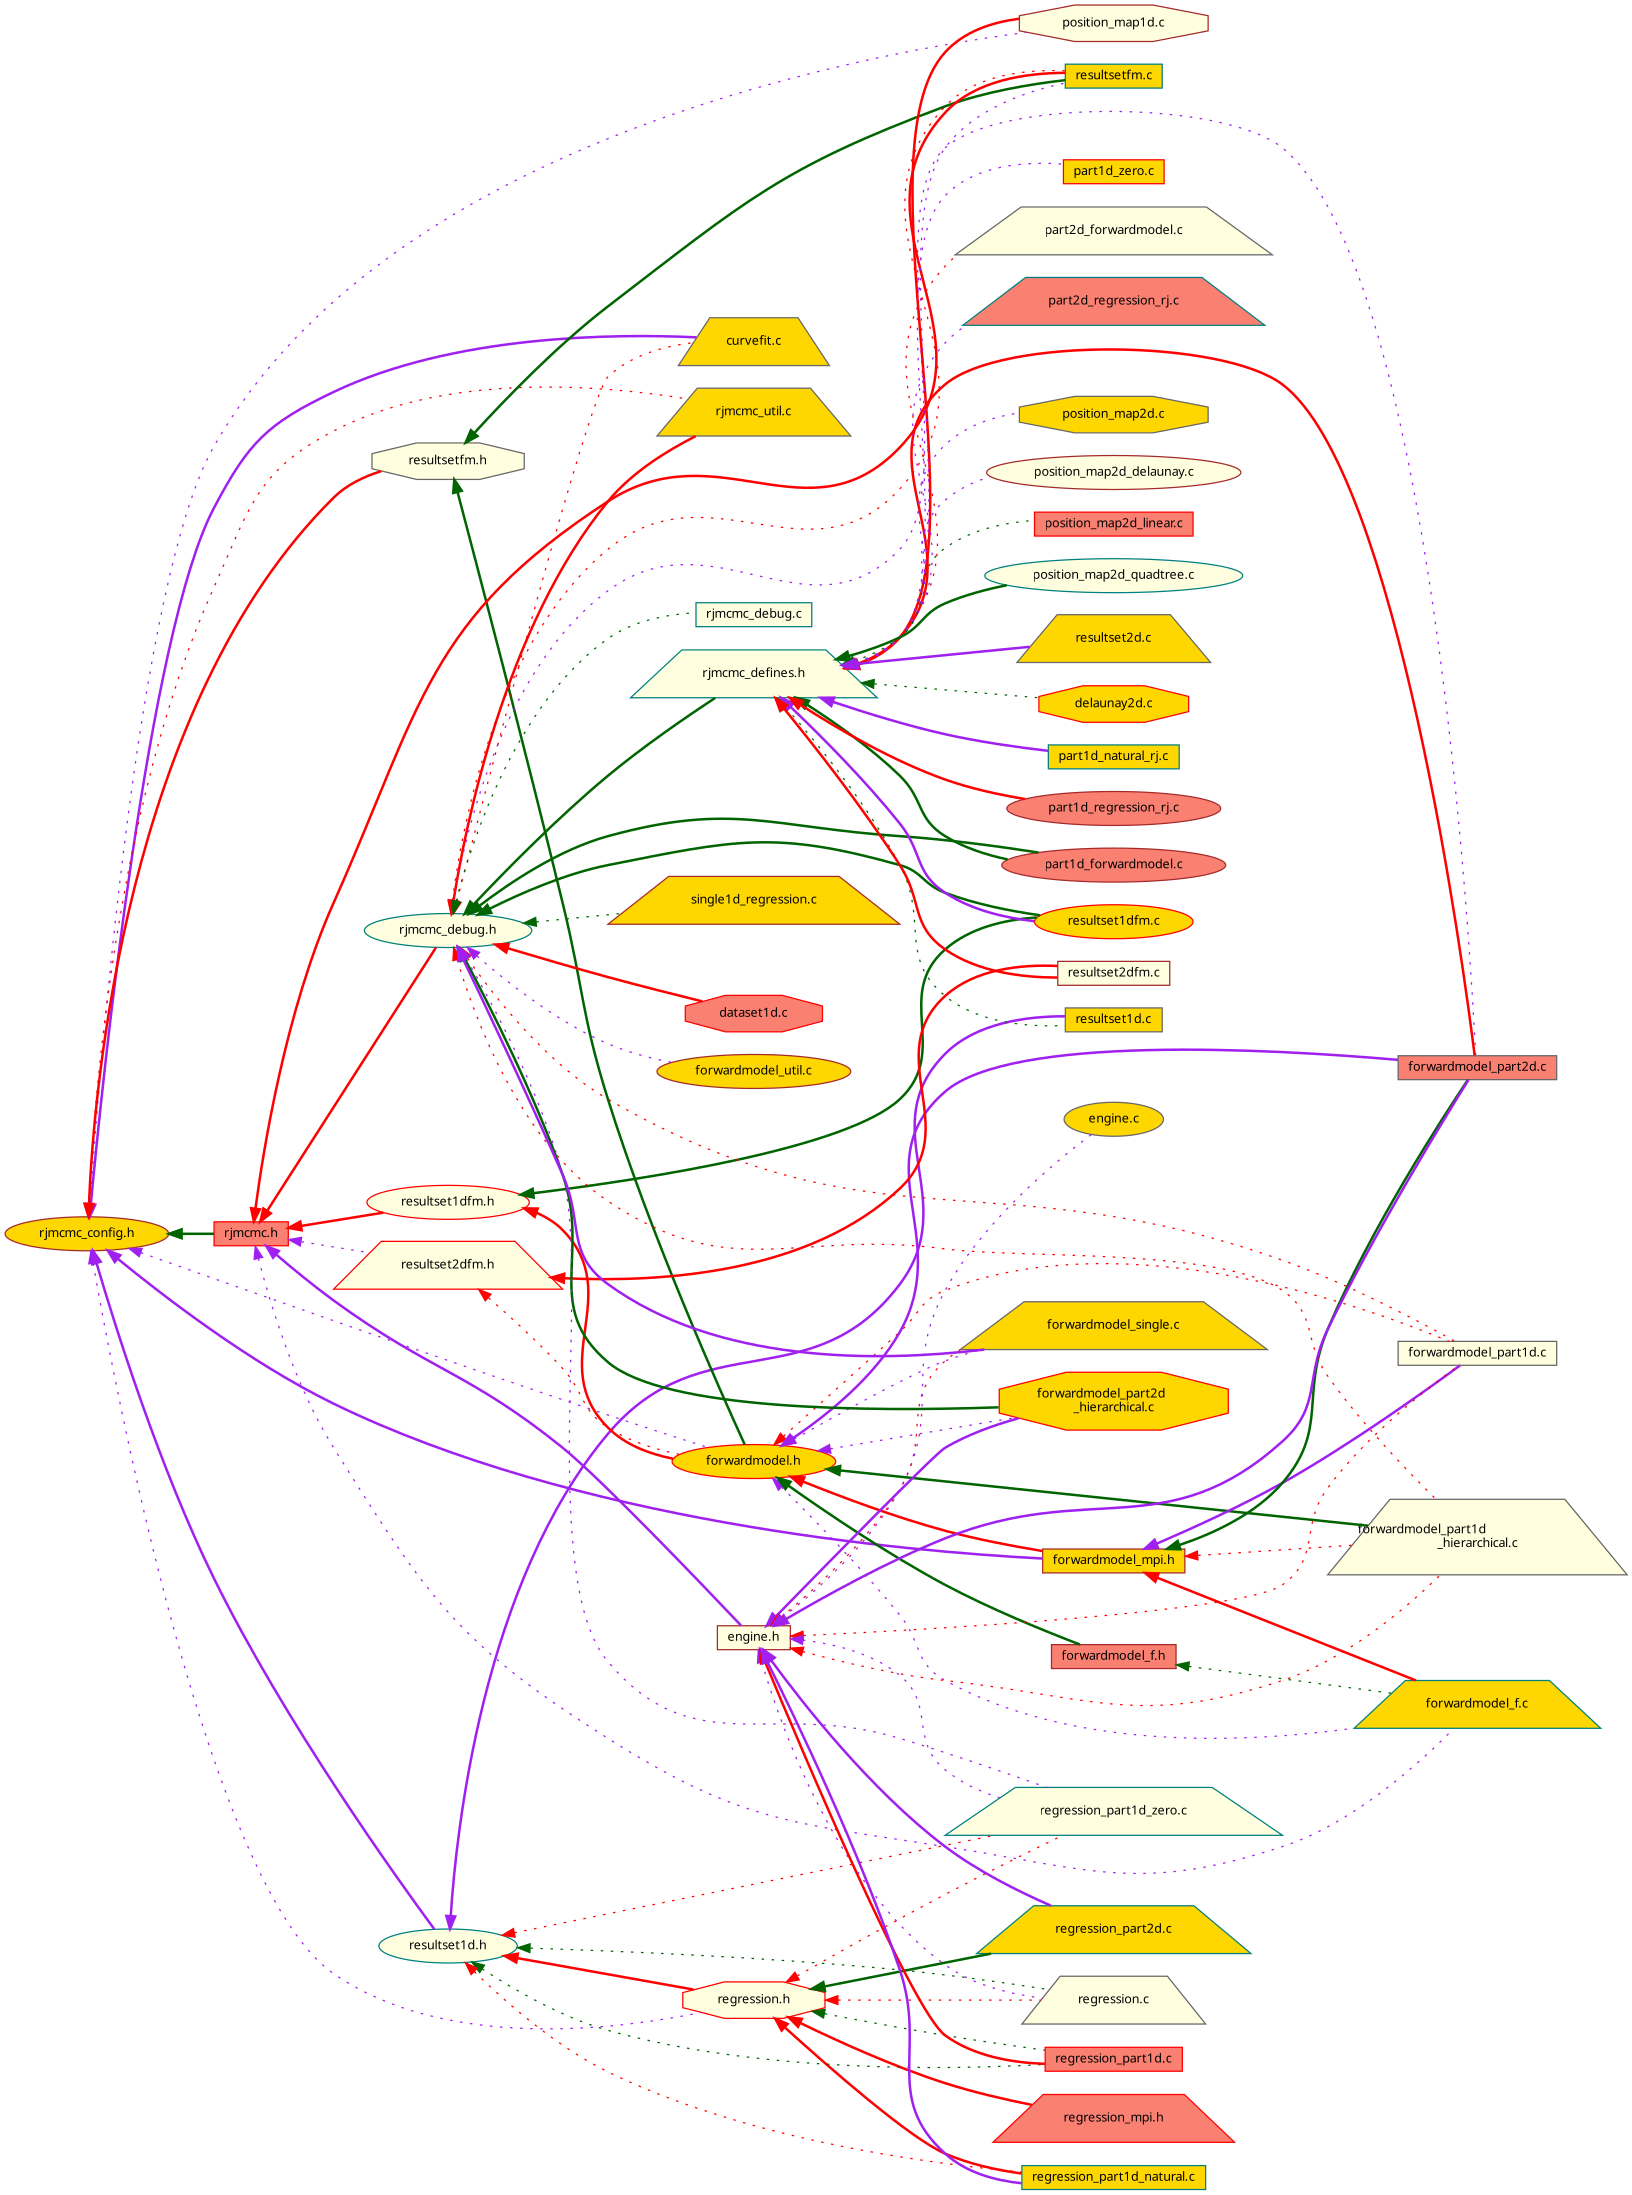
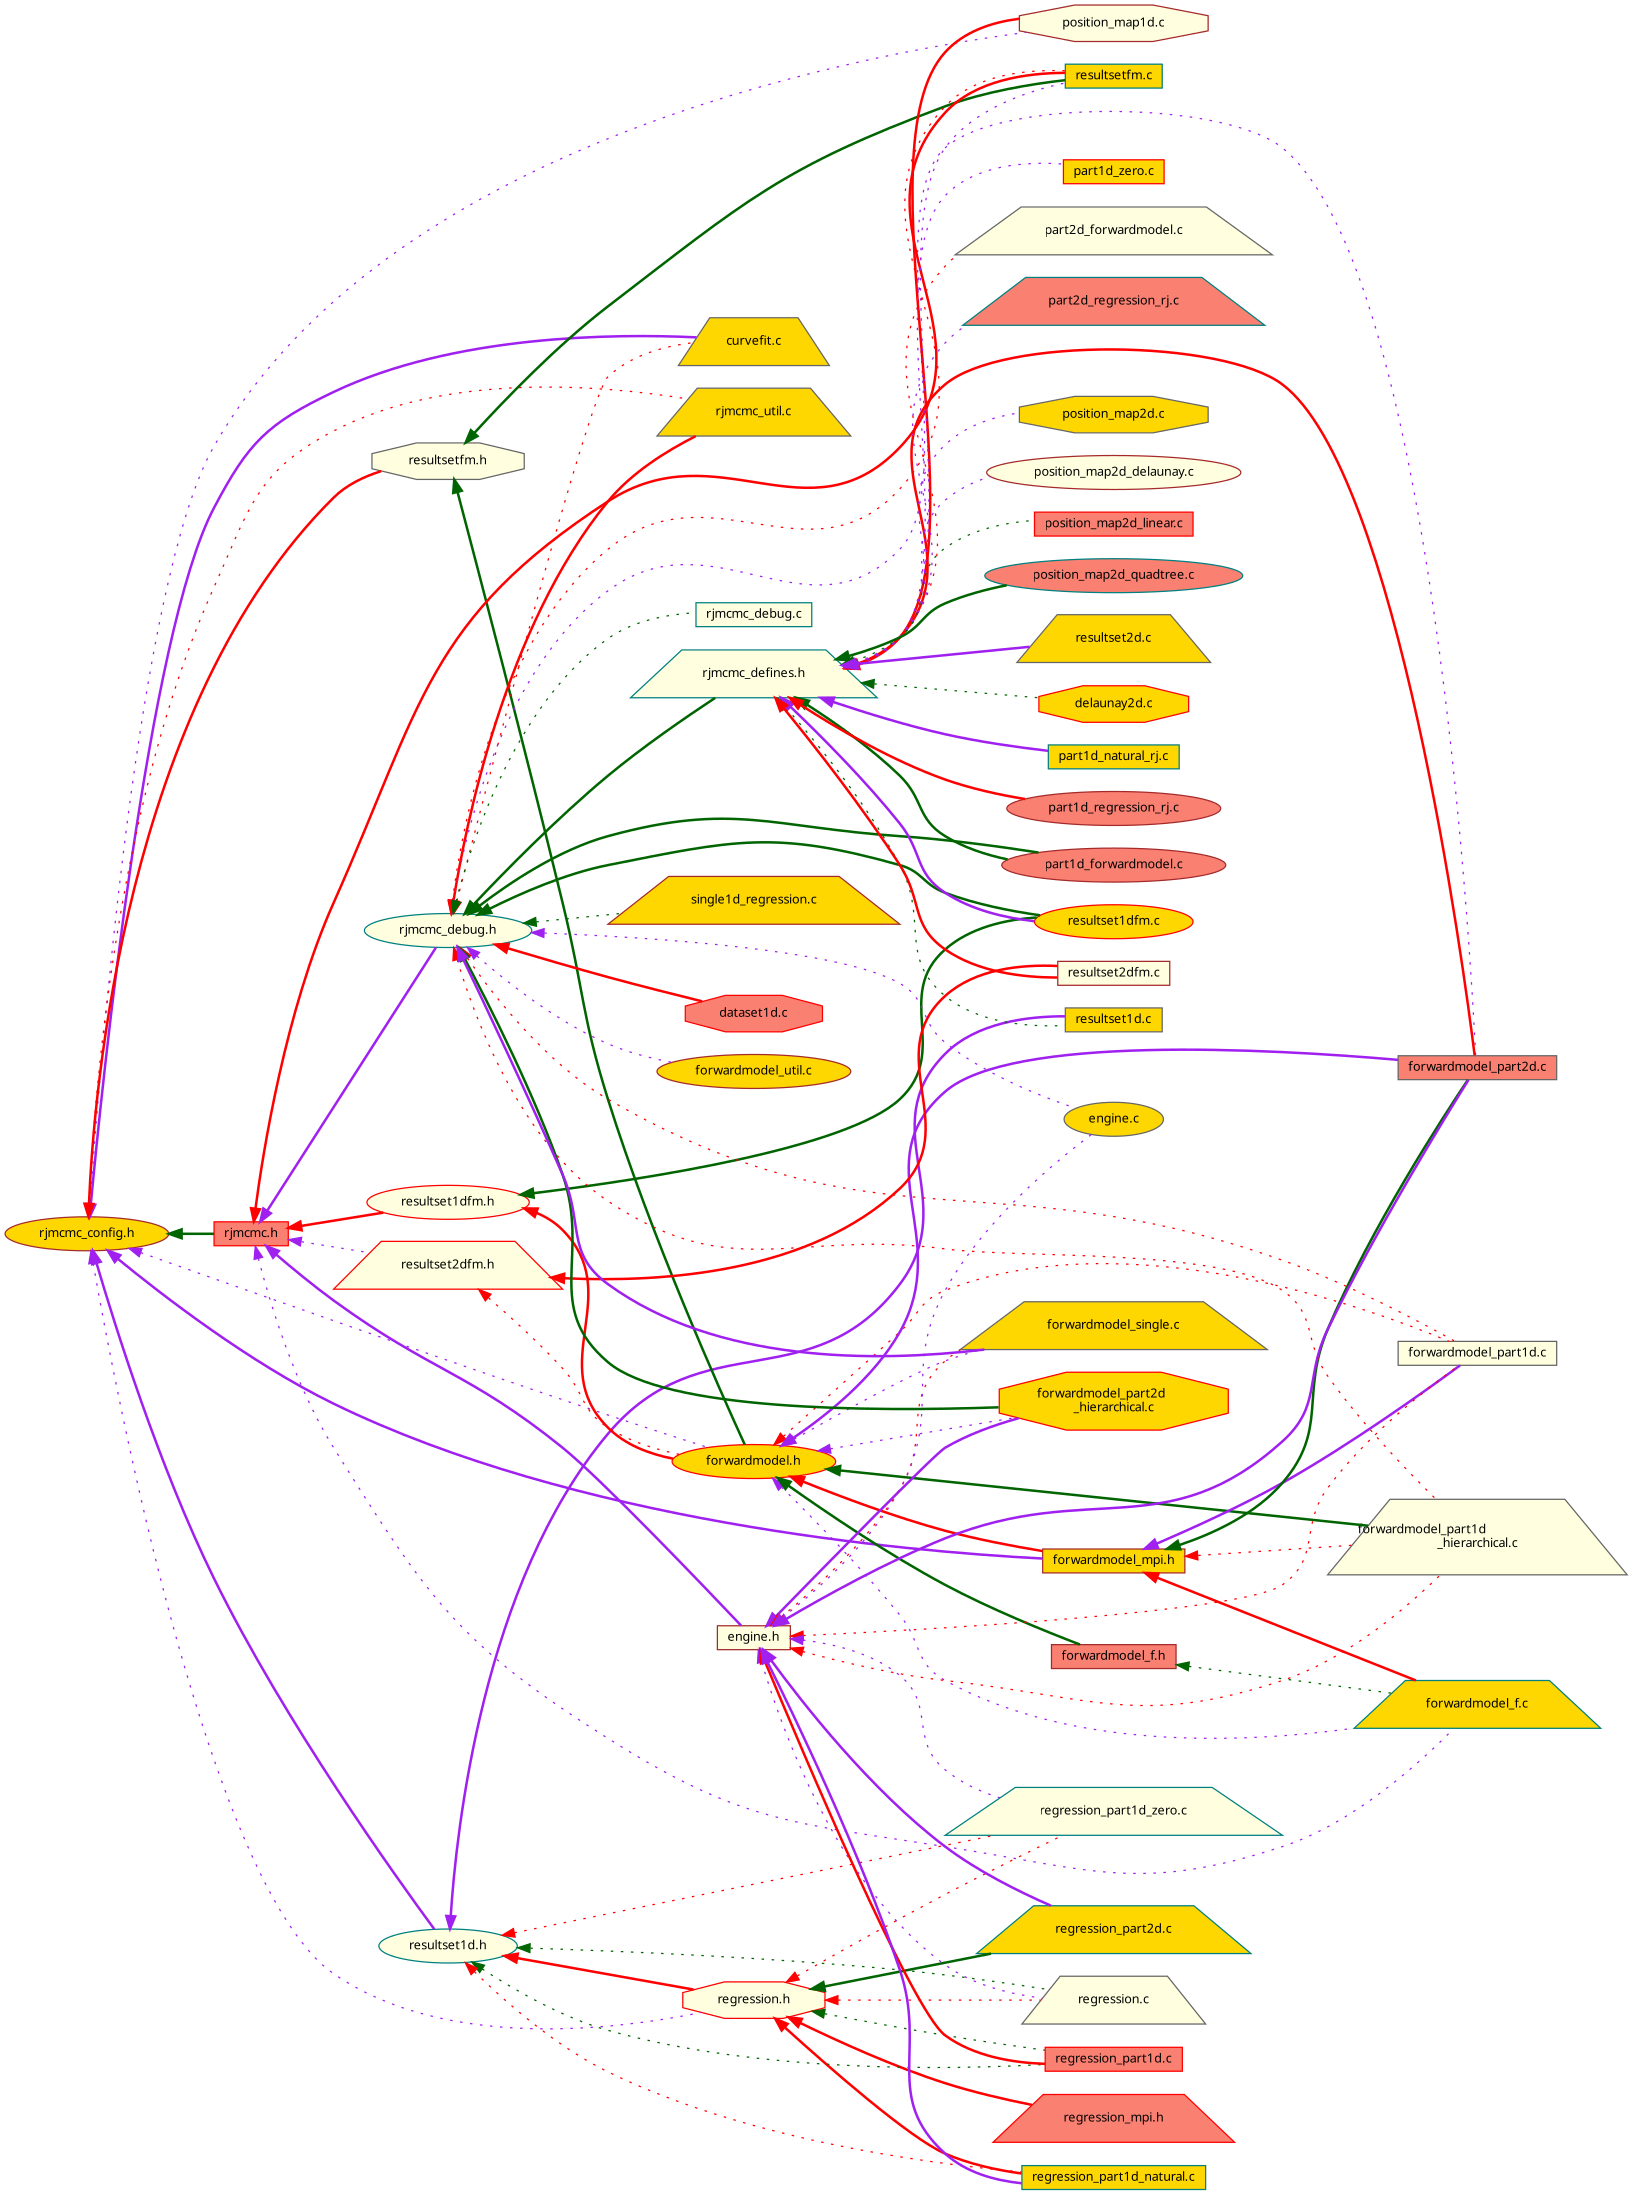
(1114, 576) -> (1114, 576)
(352, 1079) -> (352, 1079)
(573, 1536) -> (834, 962)
